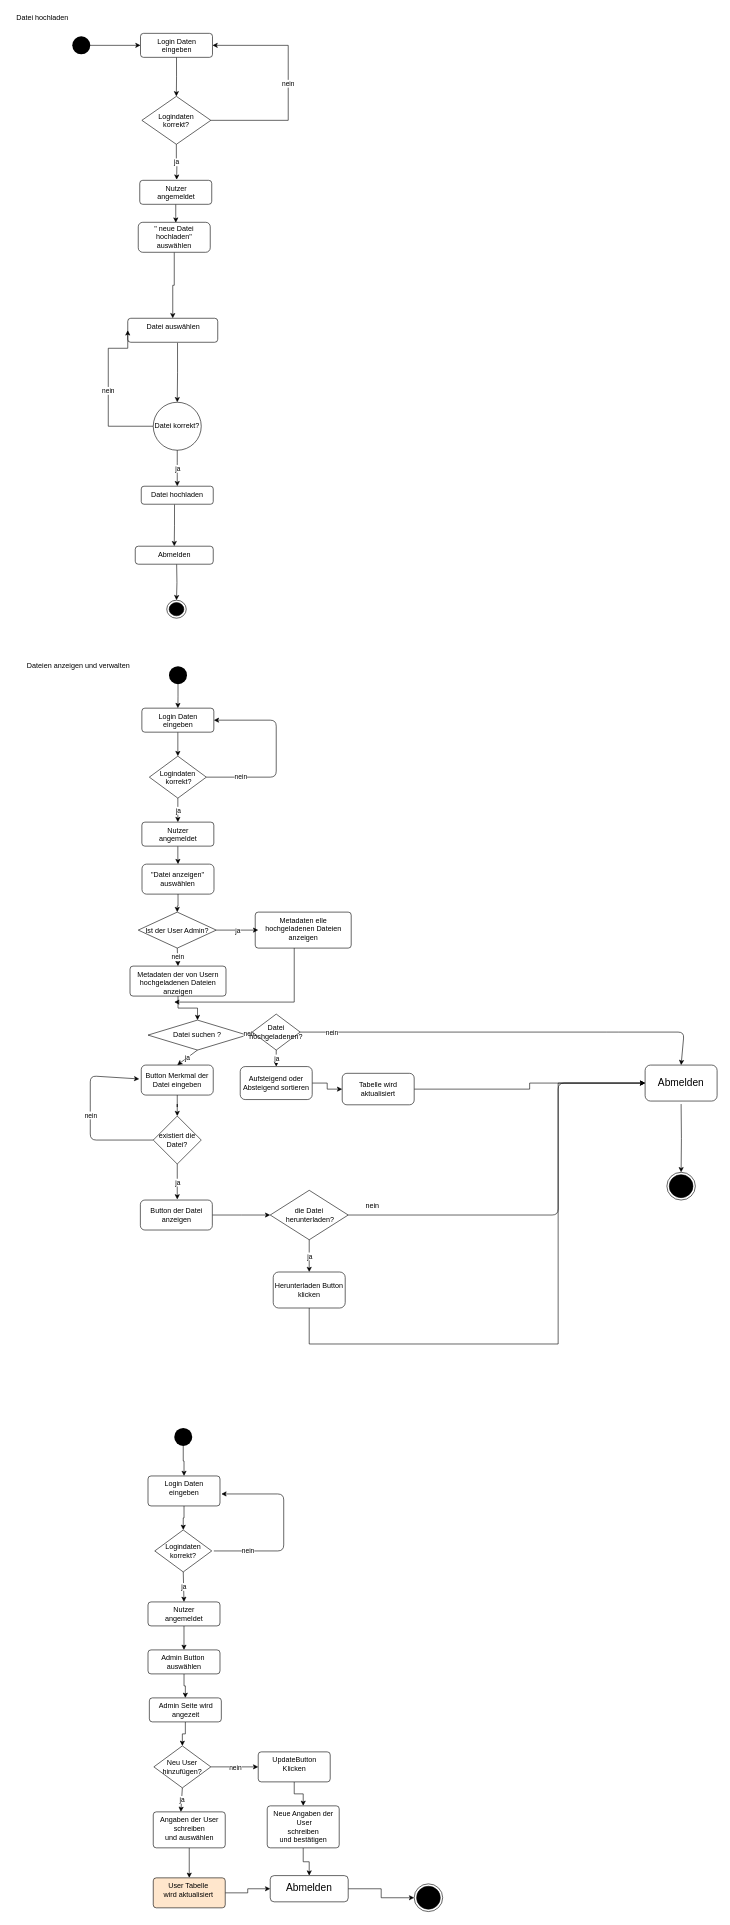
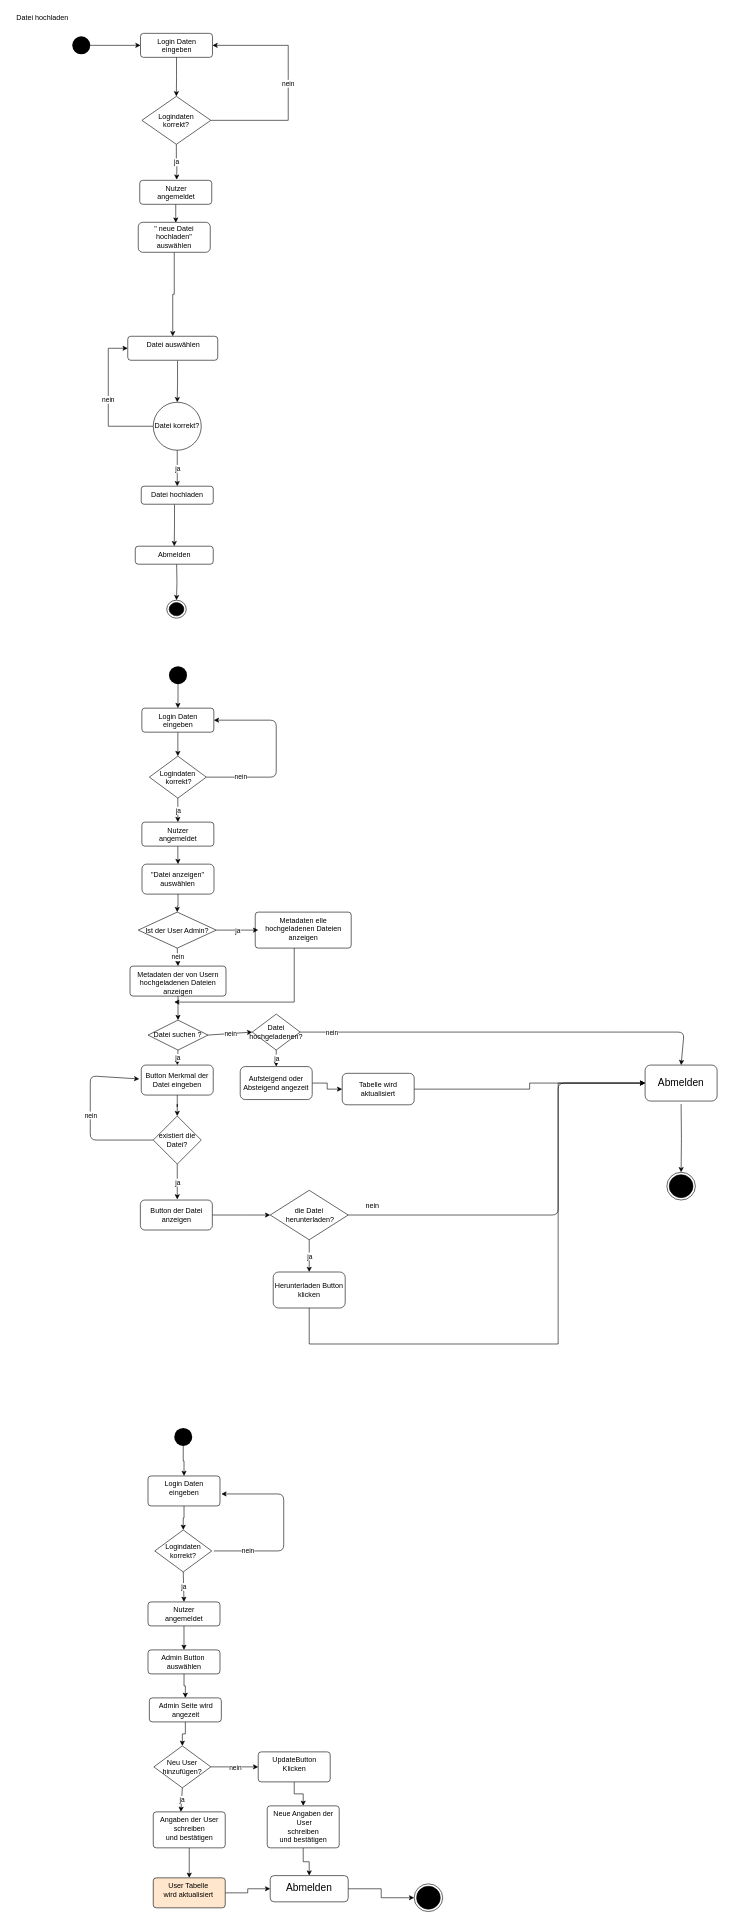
(173, 330) -> (173, 348)
(78, 666) -> none
(198, 1035) -> (178, 1035)
(276, 1083) -> (276, 1083)
(190, 1829) -> (190, 1829)
